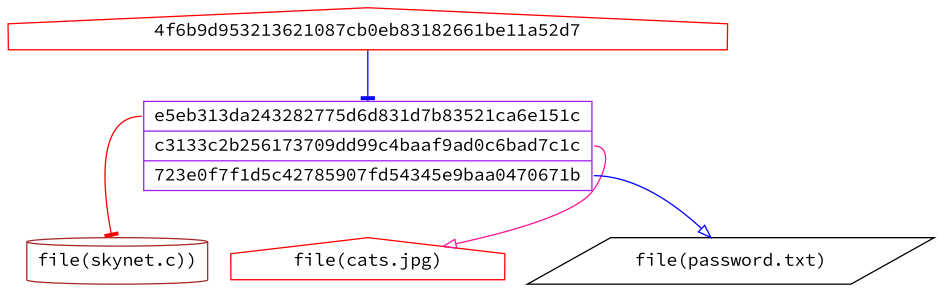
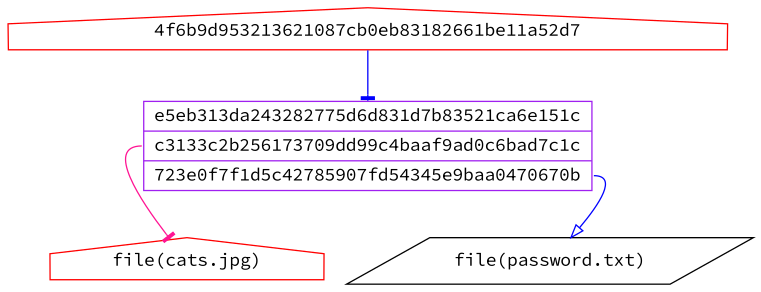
(368, 175) -> (368, 175)
(553, 216) -> (136, 189)
(117, 261) -> none
